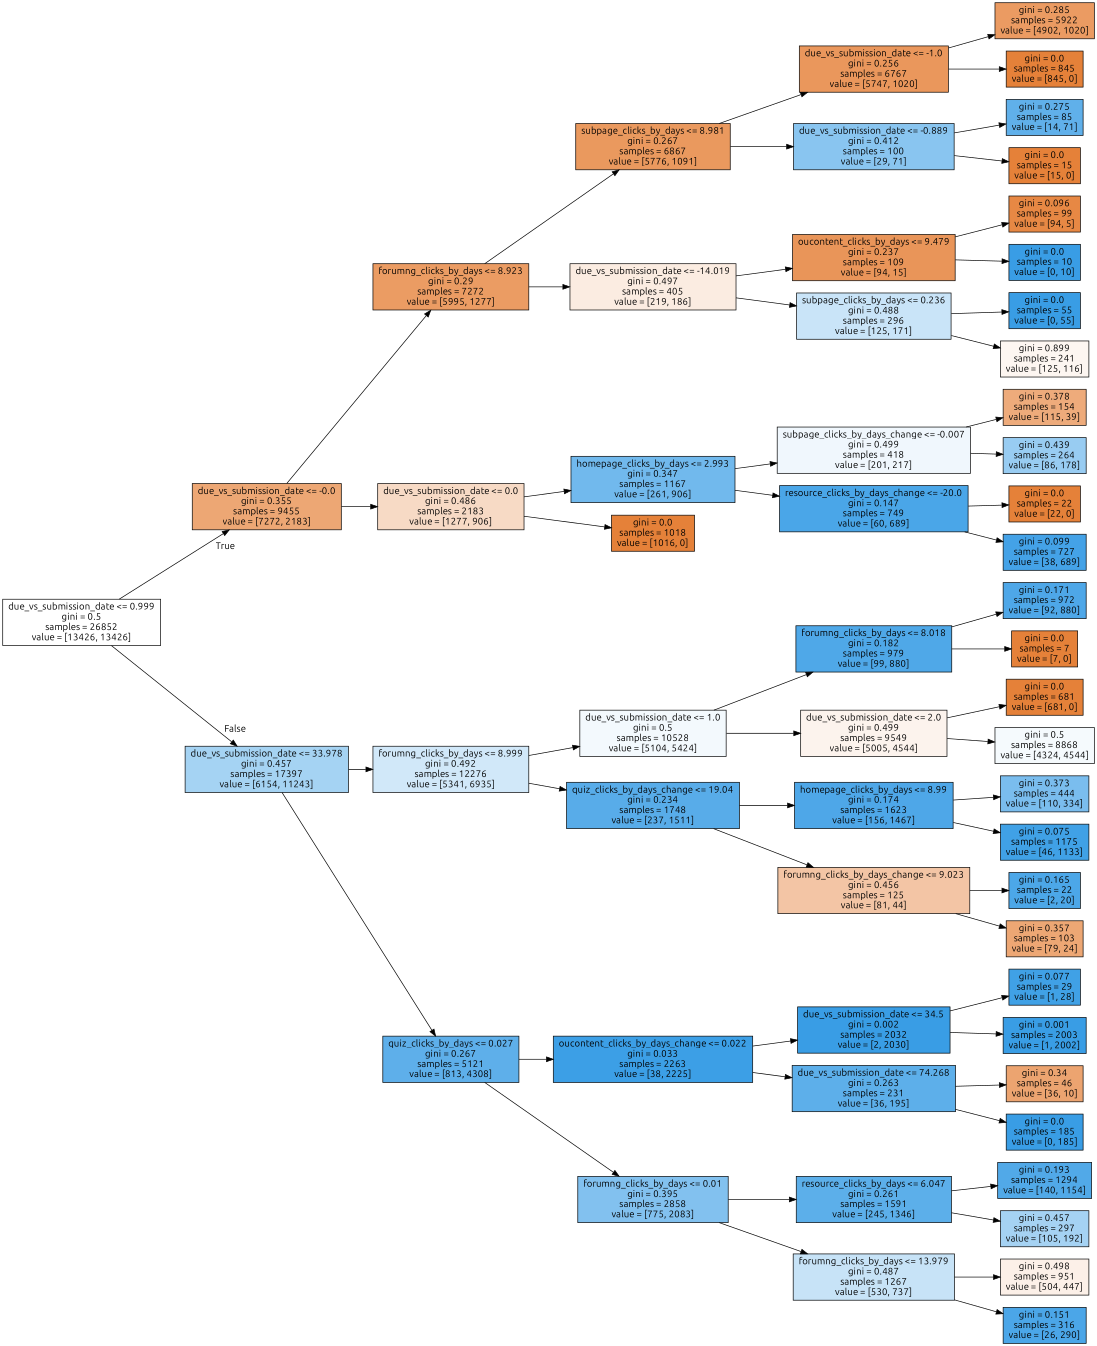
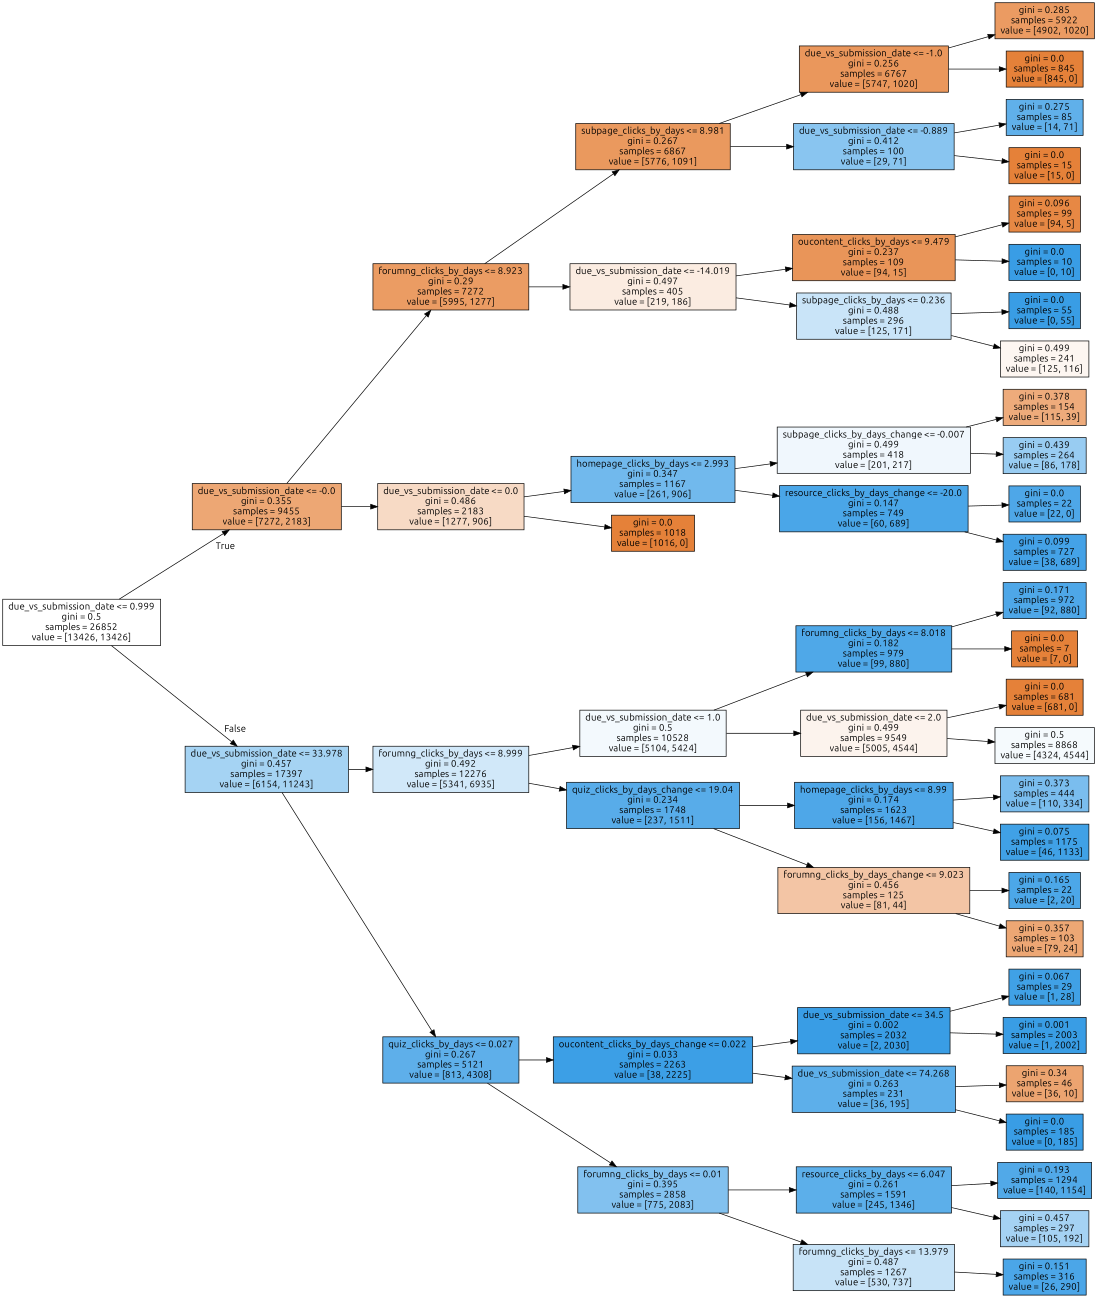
(1045, 359) -> (1045, 359)
(1045, 504) -> (1045, 504)
(1045, 987) -> (1045, 987)
(1045, 1277) -> none
